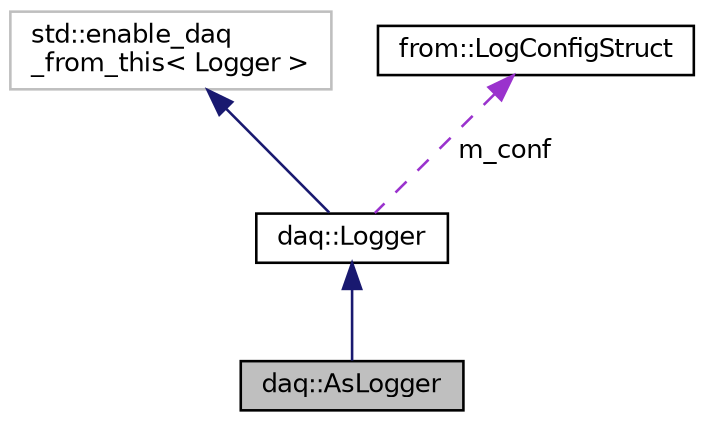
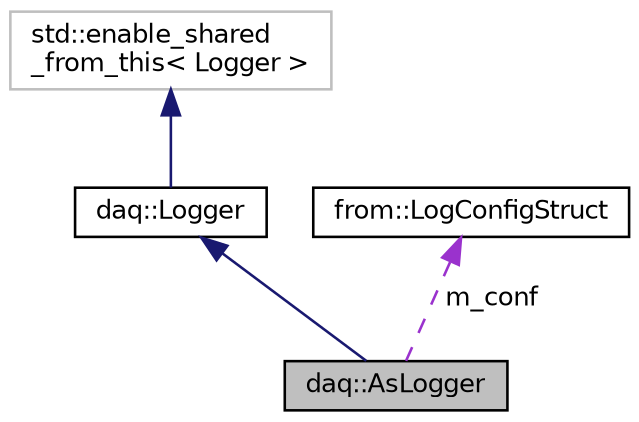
(171, 50) -> (171, 50)
(435, 154) -> (428, 311)
